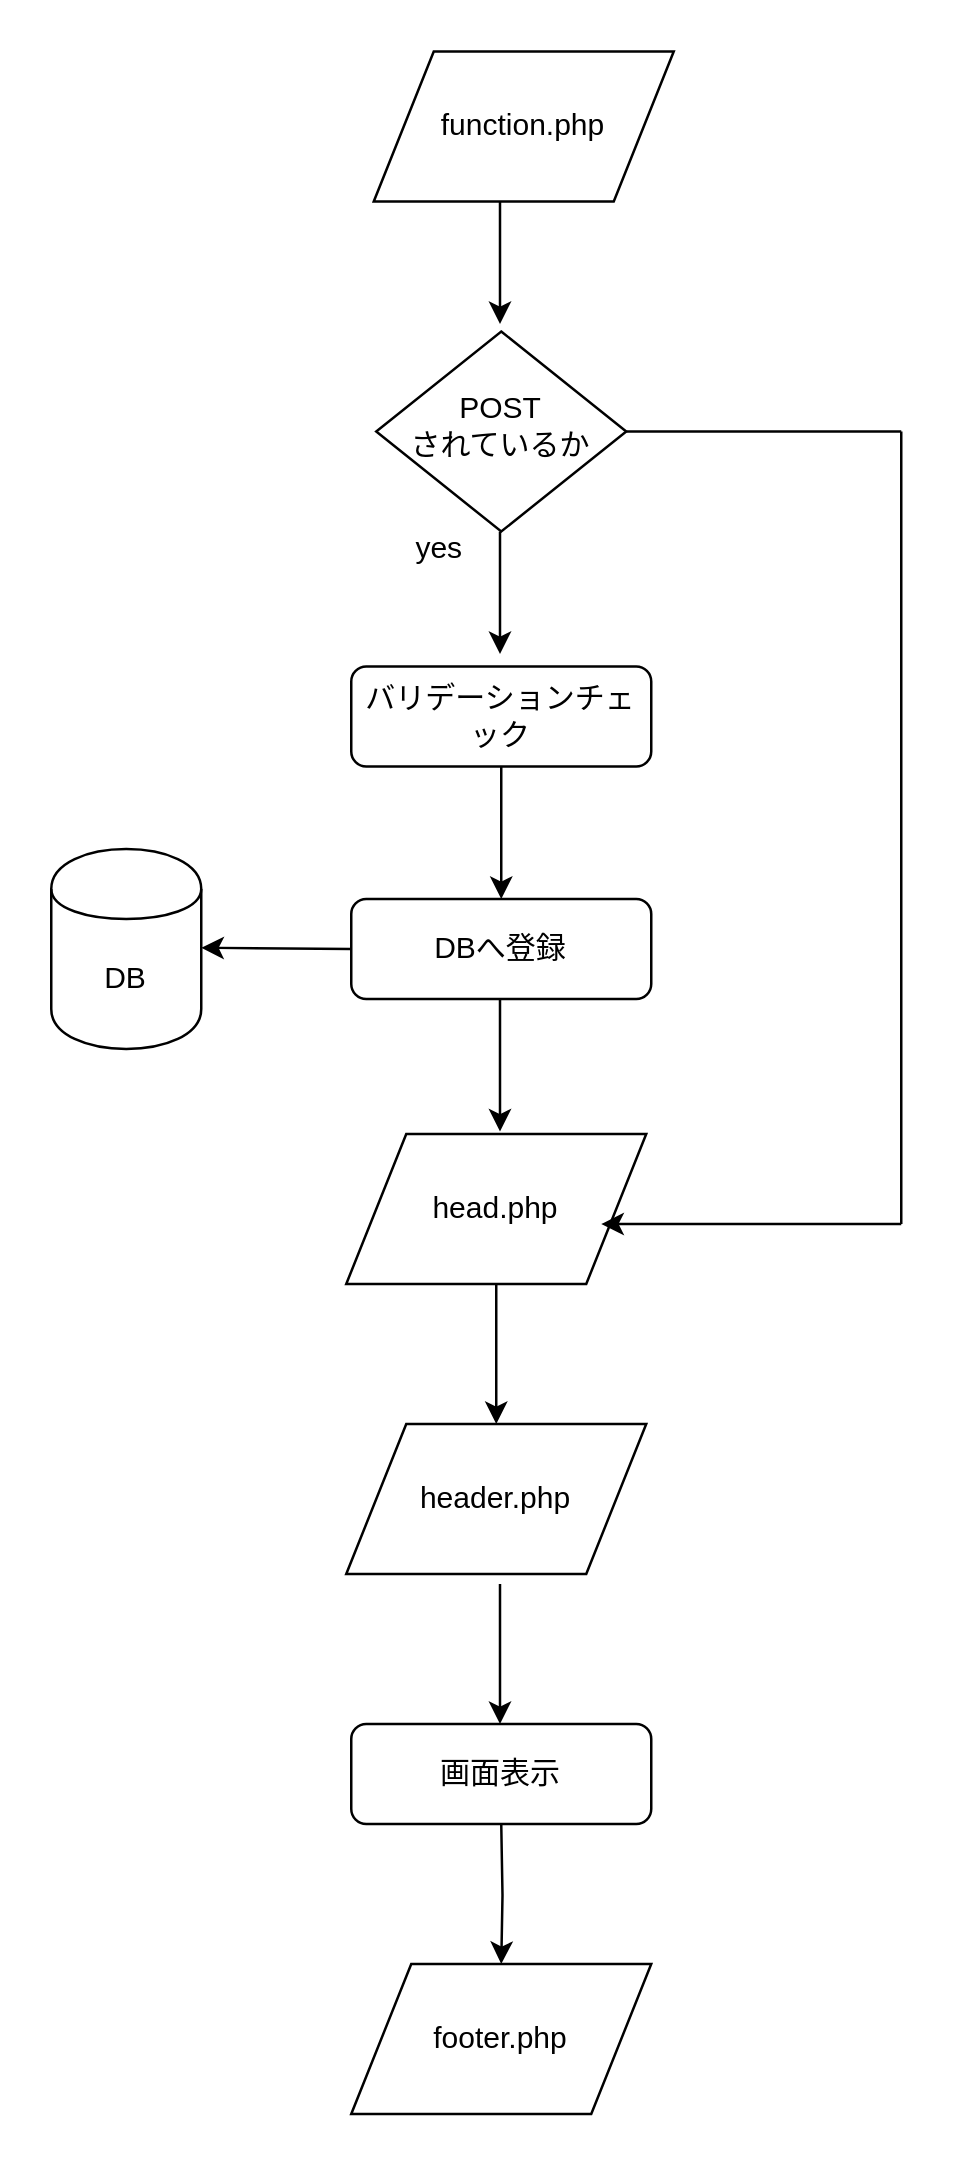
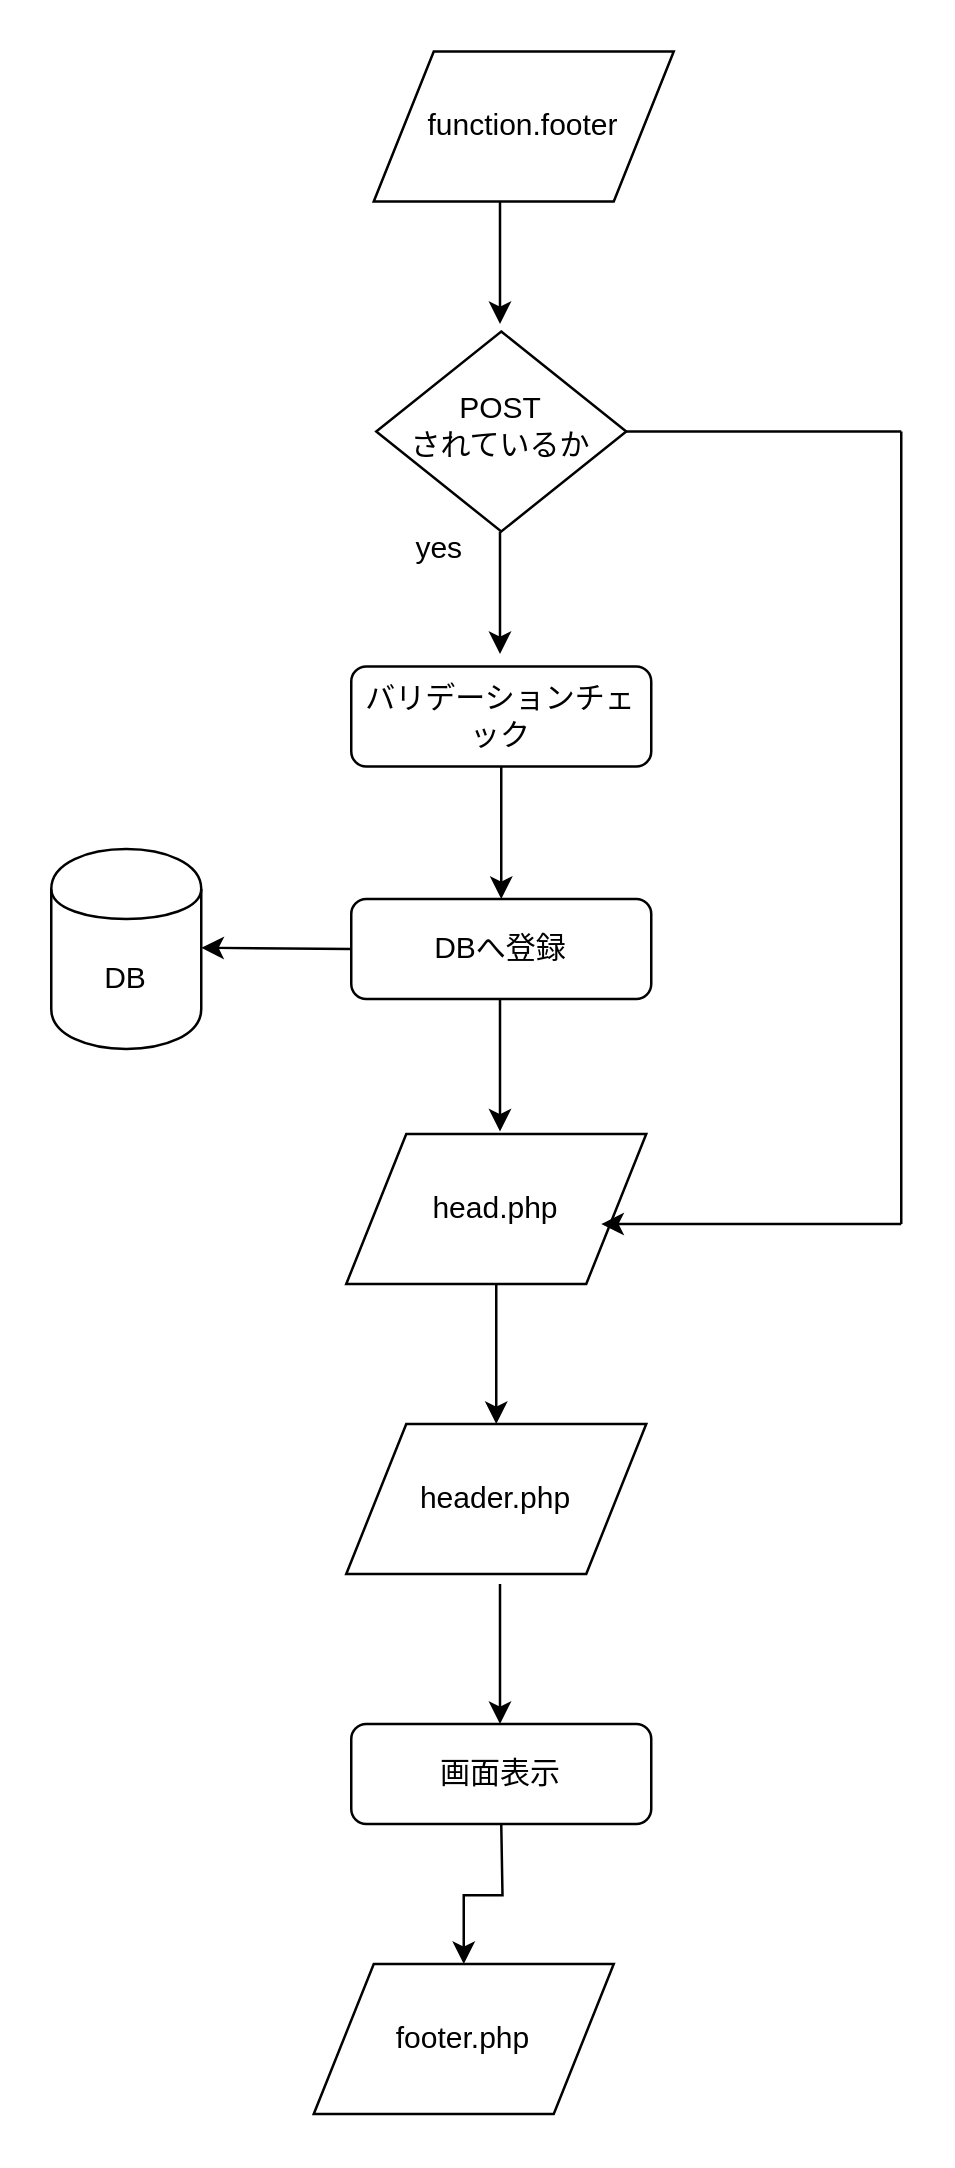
(524, 126) -> (524, 126)
(501, 2039) -> (464, 2039)
